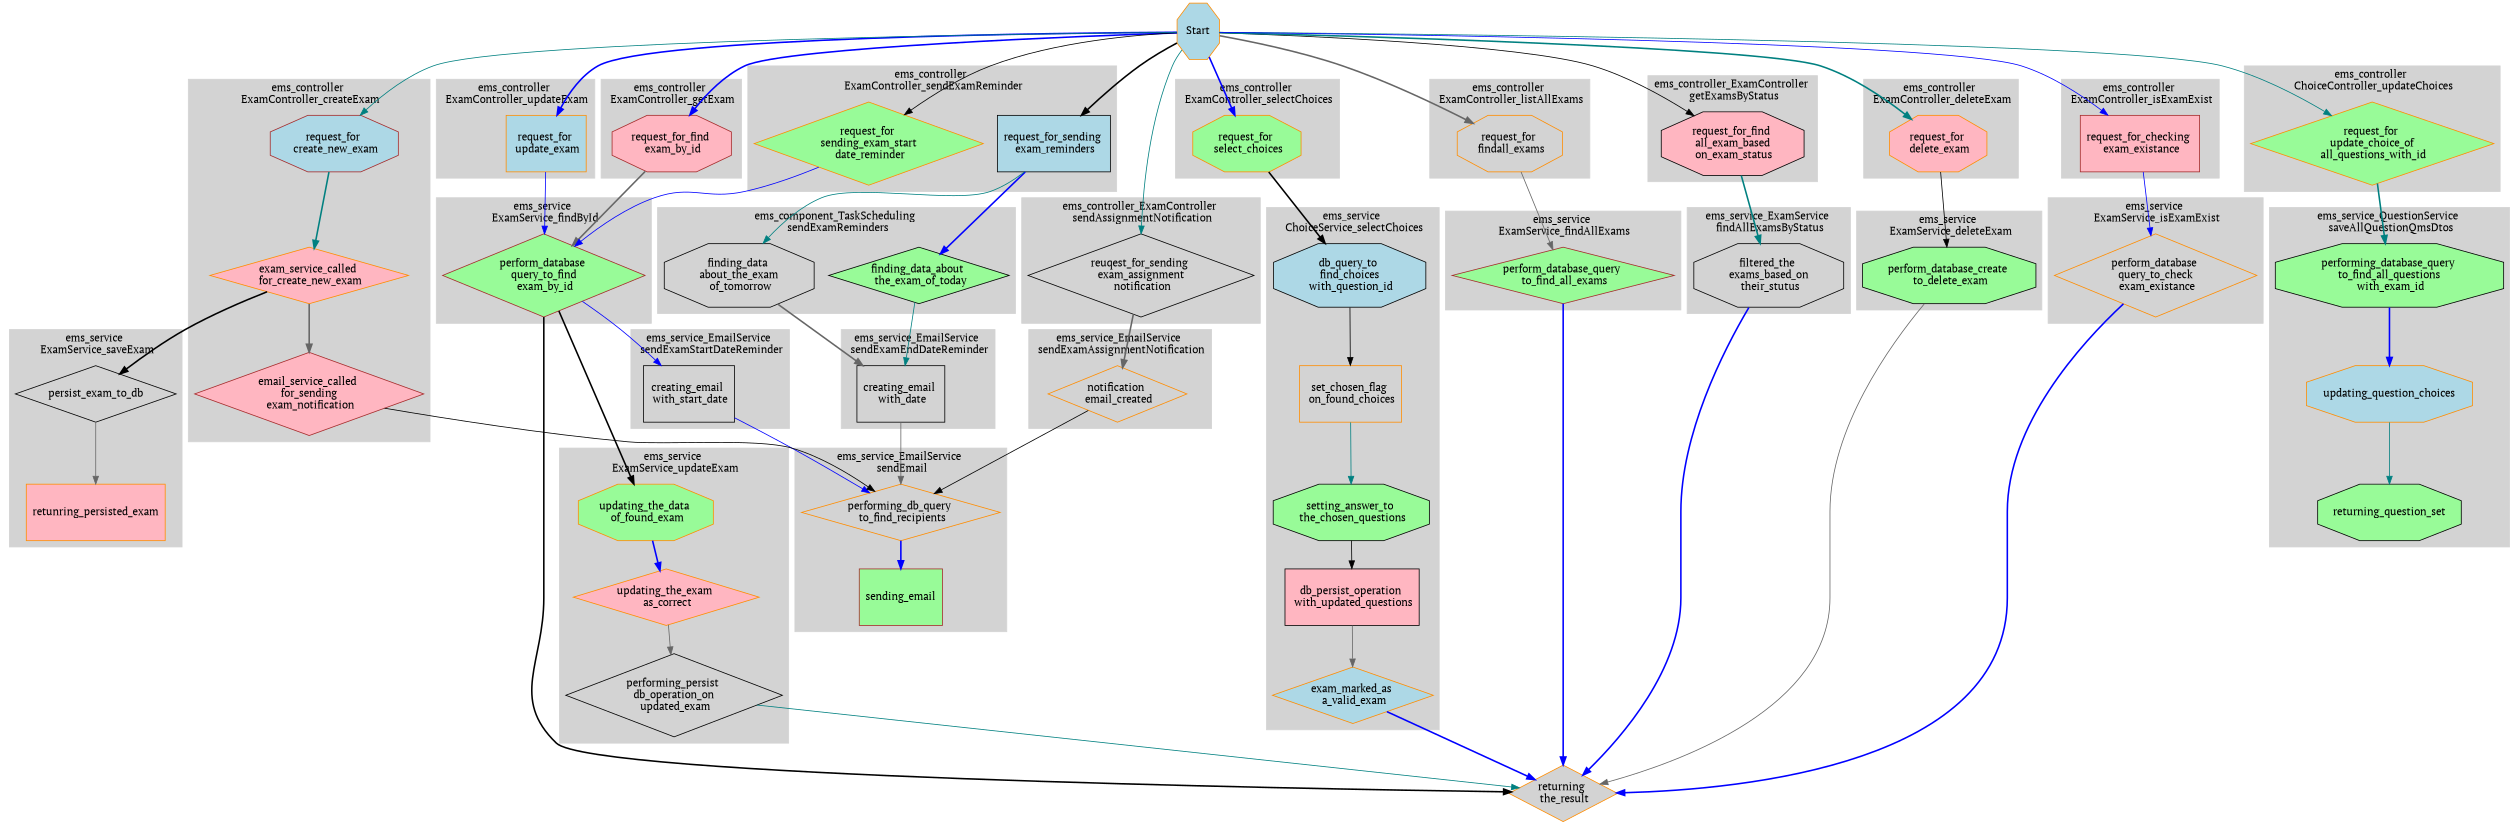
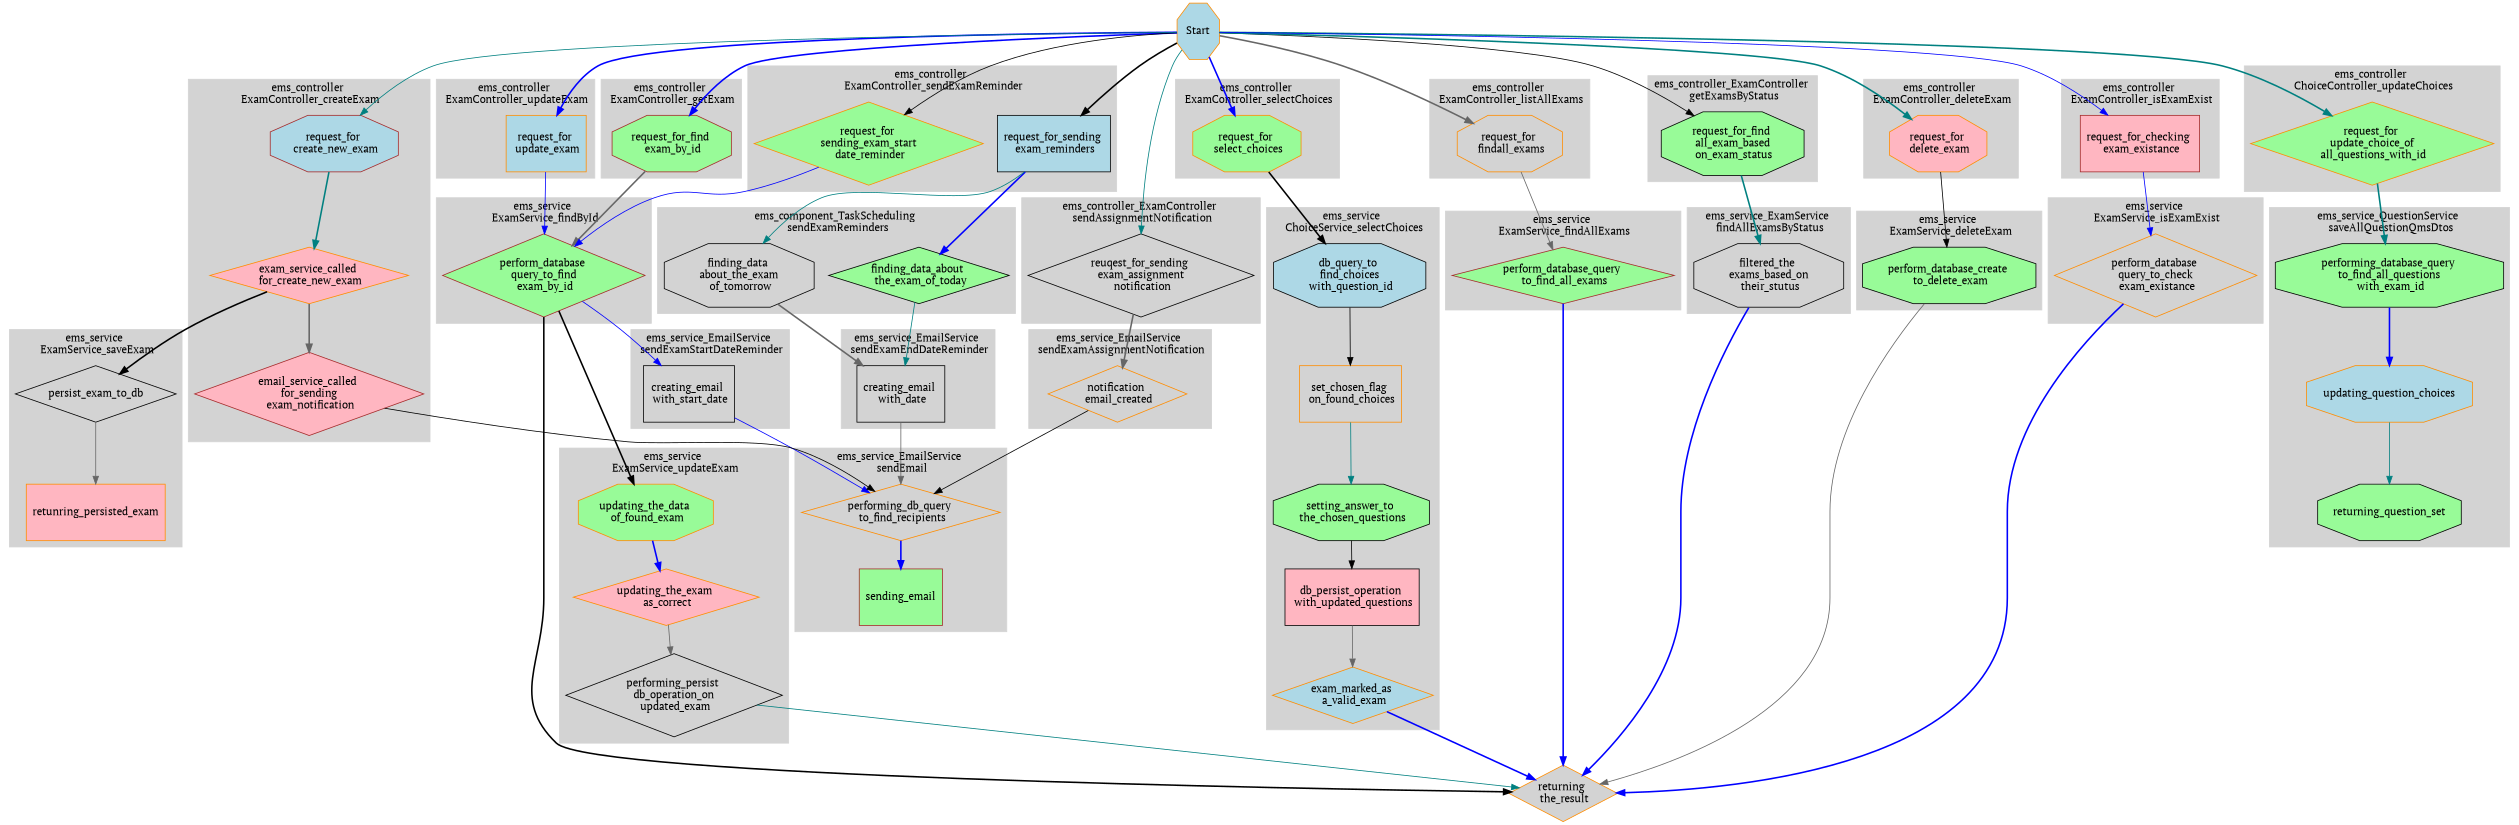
(1805, 42) -> (1805, 42)
(672, 144) -> (672, 144)
(1733, 144) -> (1733, 144)
